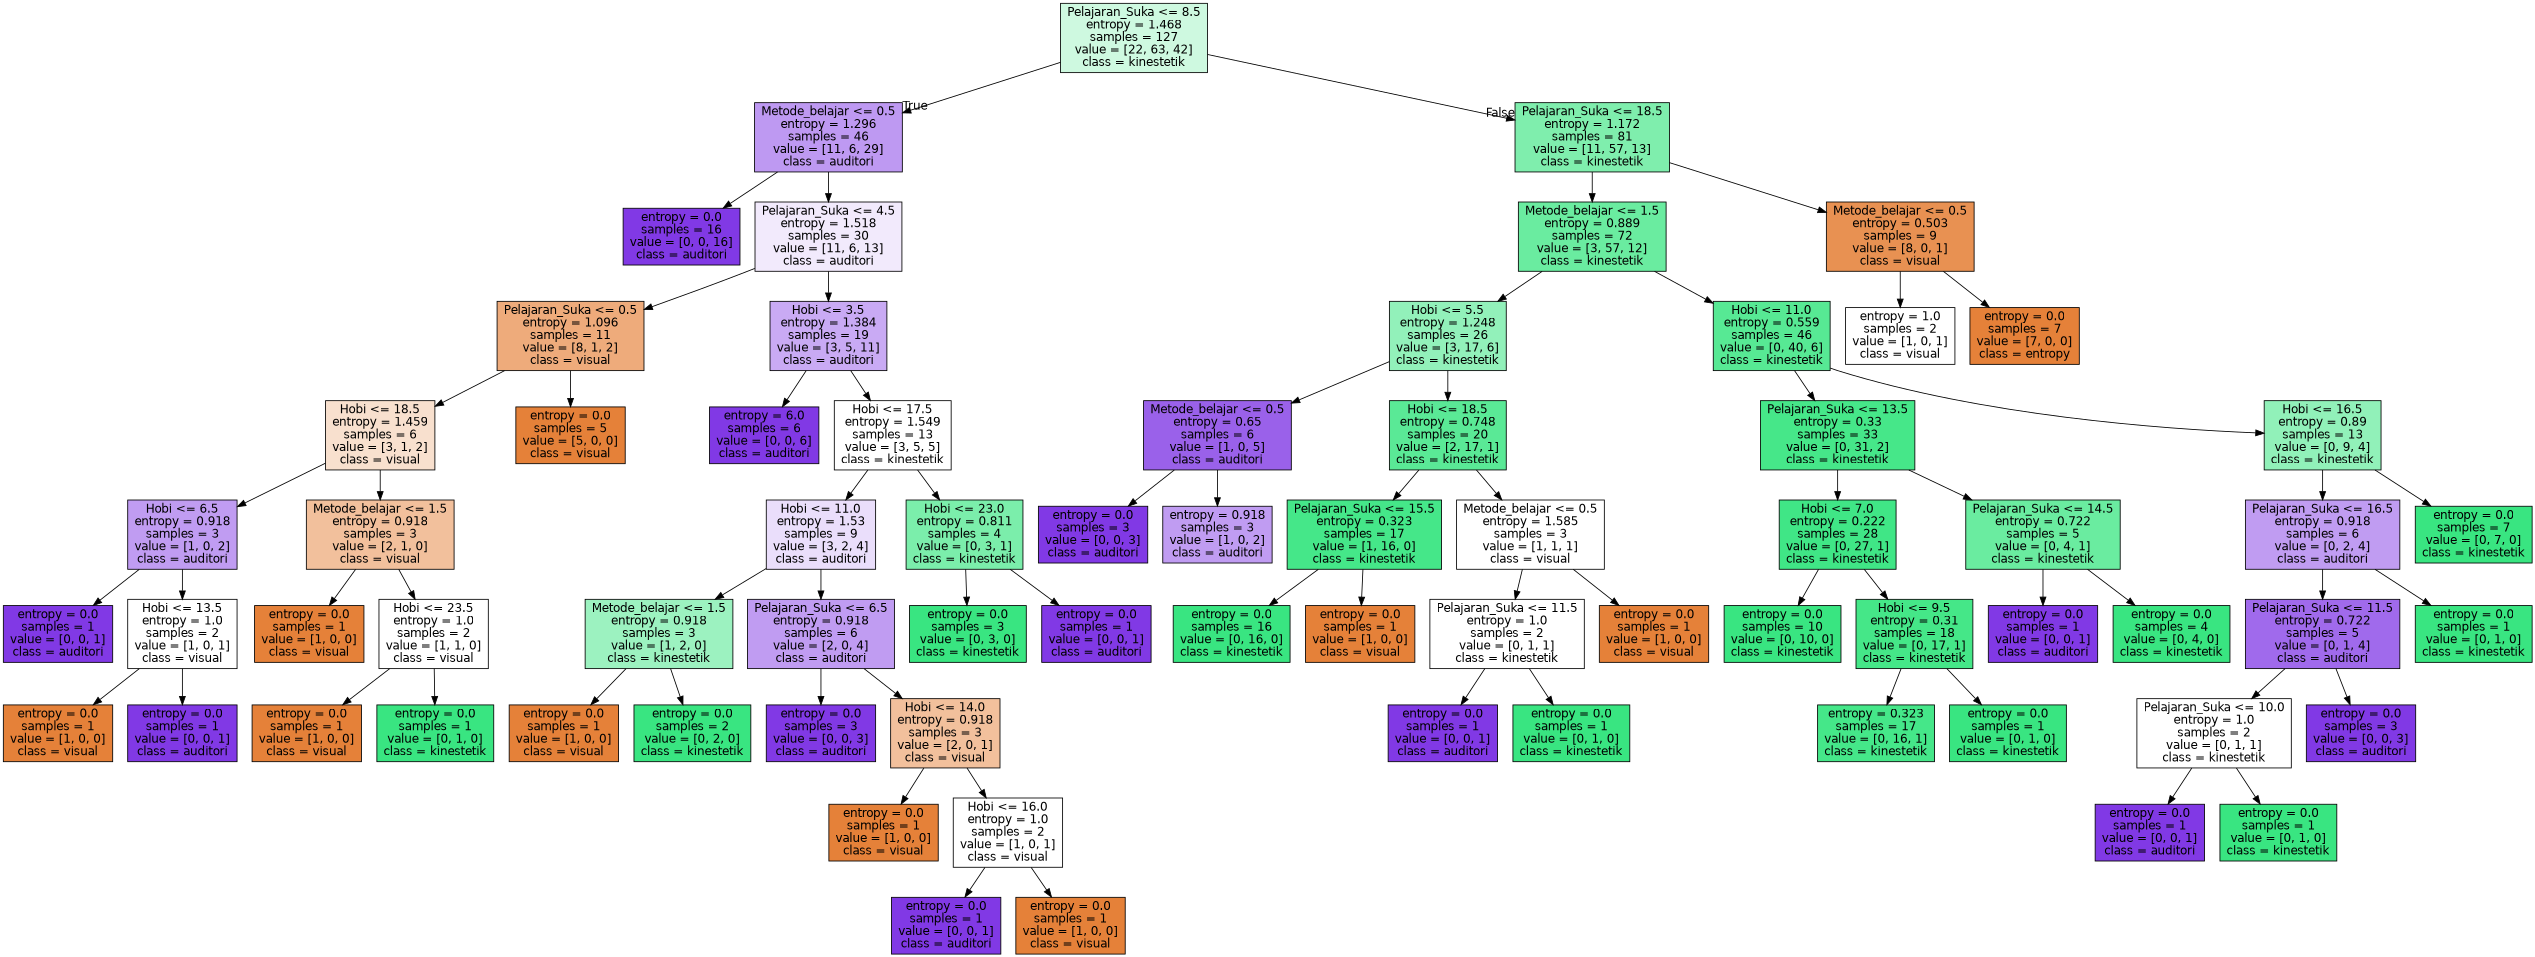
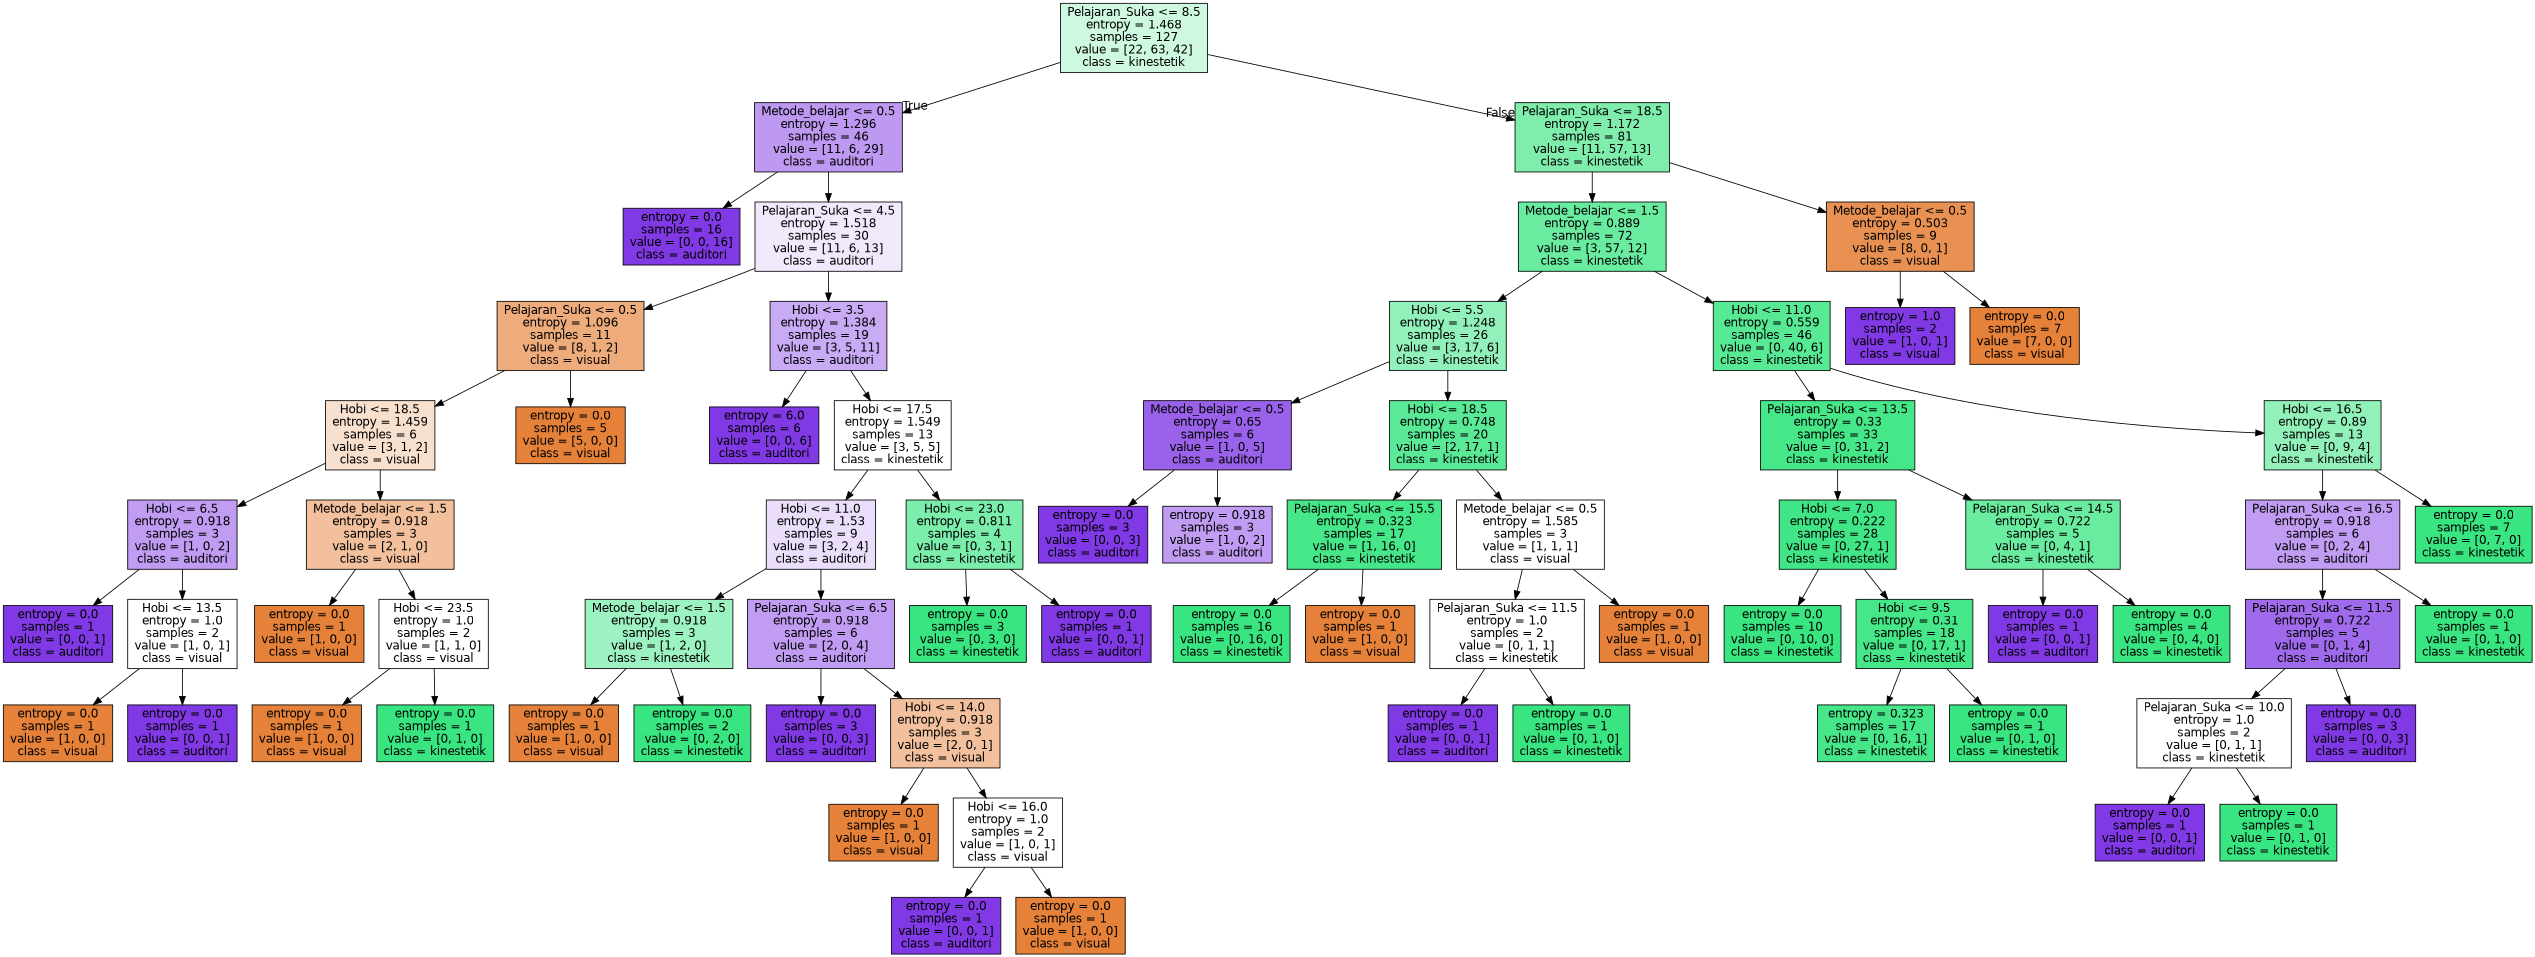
(1900, 336) -> (1900, 336)
(2025, 336) -> (2025, 336)
